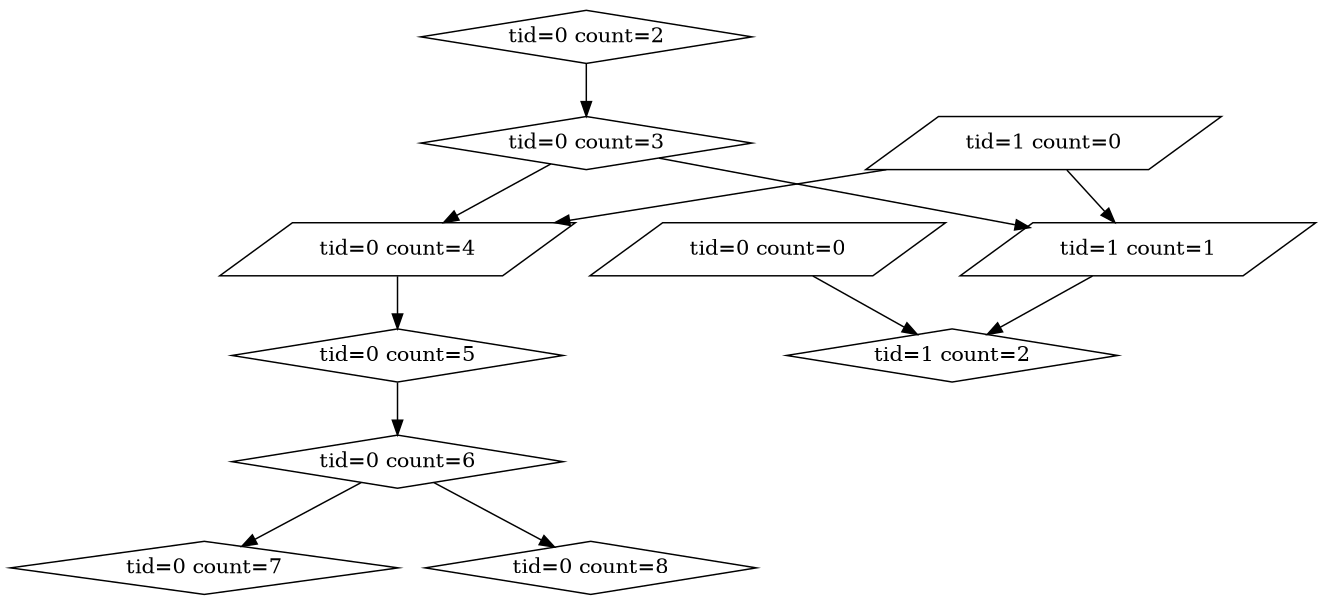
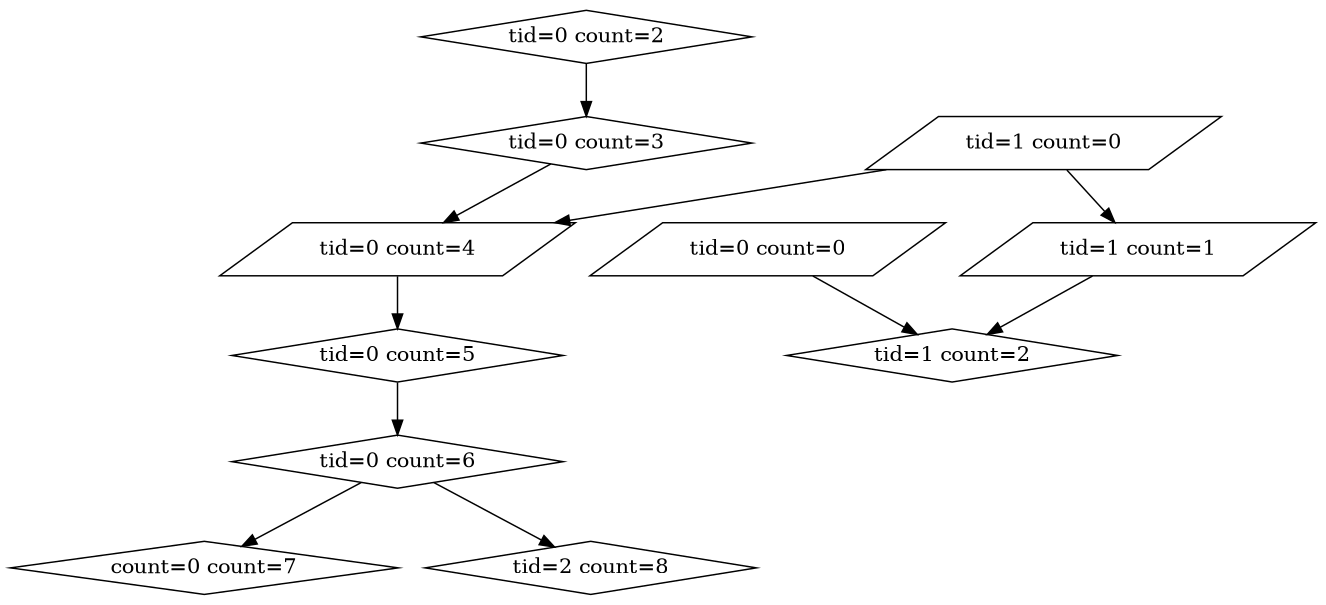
(837, 191) -> none
(204, 568) -> (204, 568)
(591, 568) -> (591, 568)
